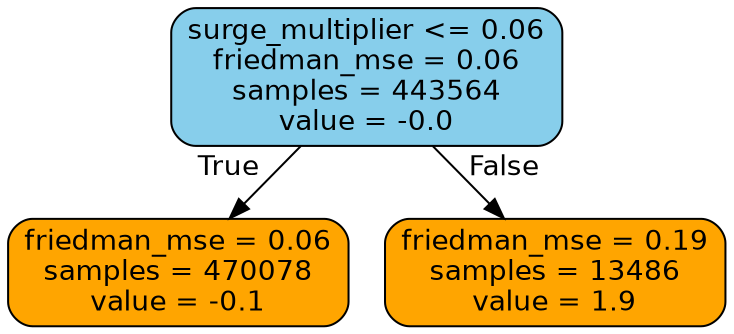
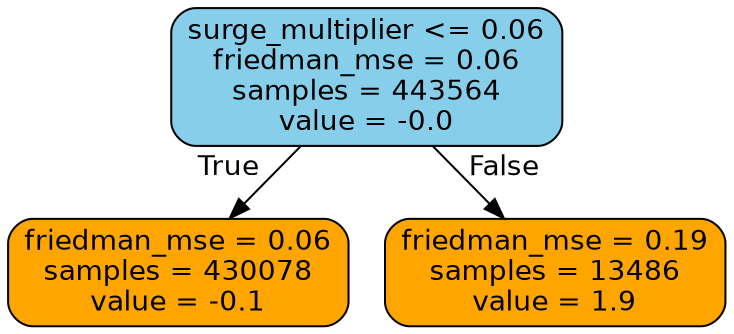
(178, 273) -> (178, 273)
